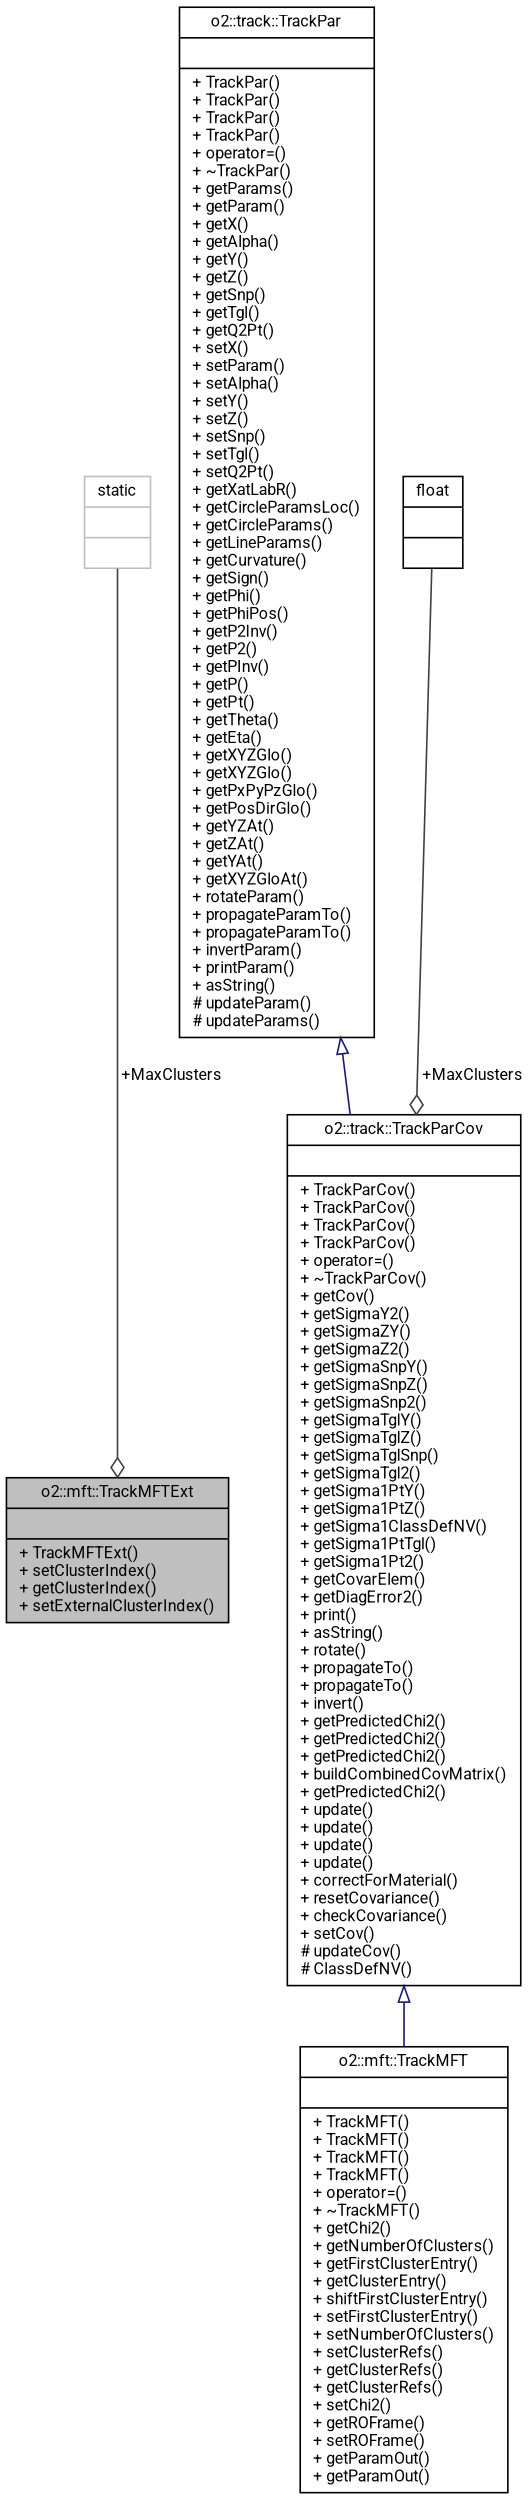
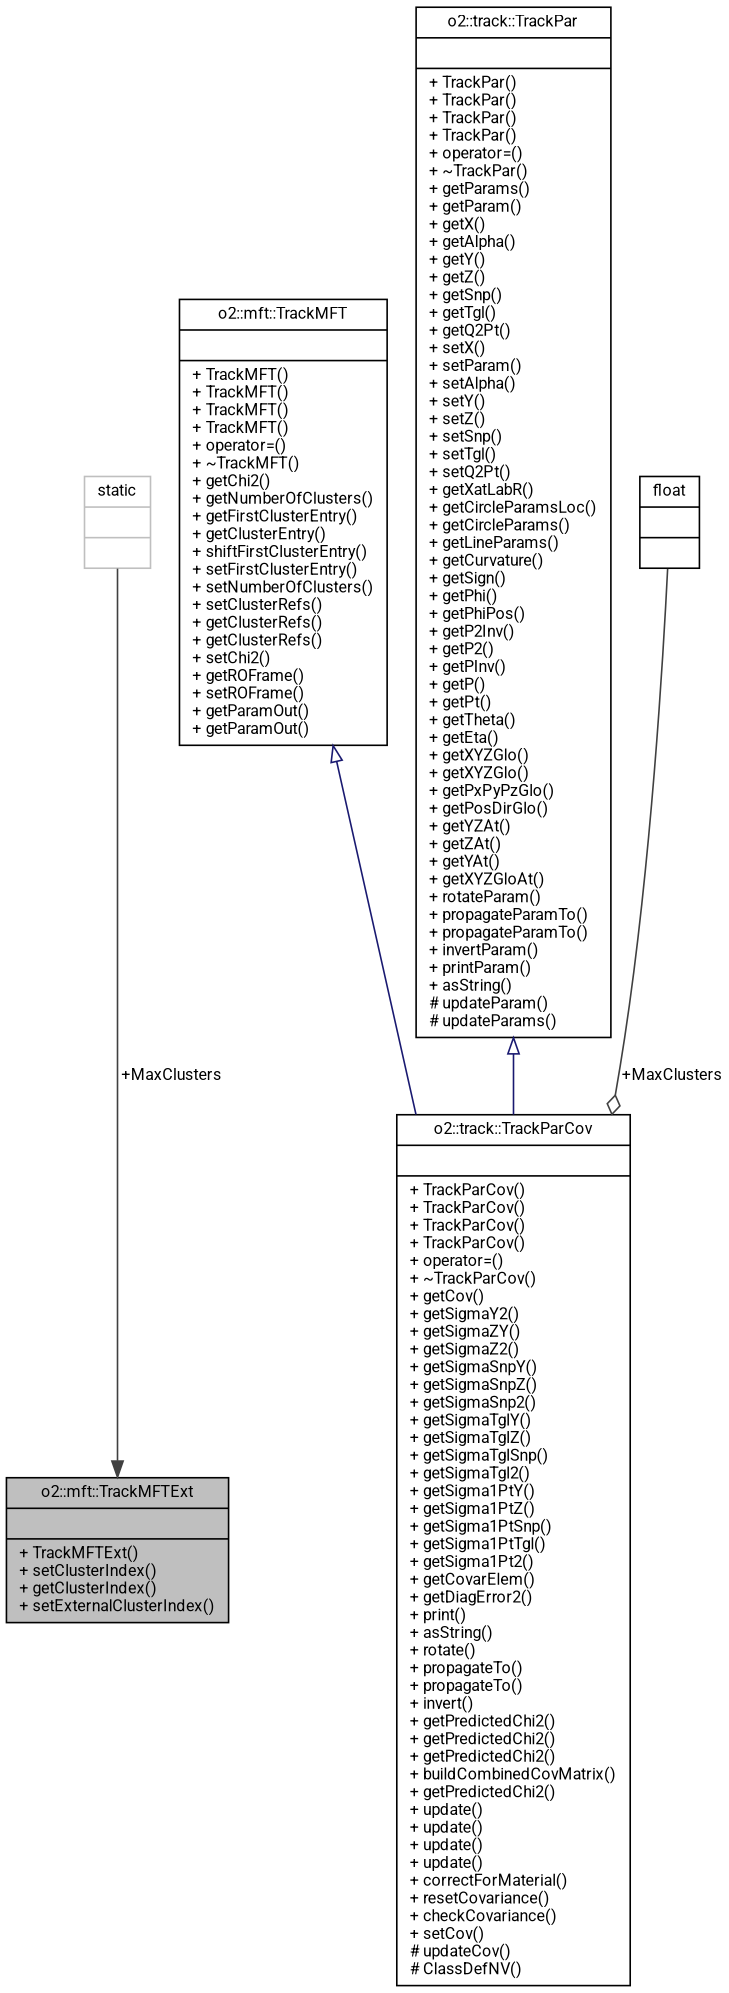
(118, 1013) -> (118, 1015)
(394, 1527) -> (481, 1527)
(404, 2024) -> (376, 938)
